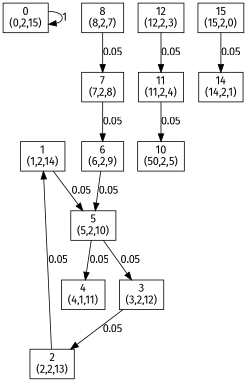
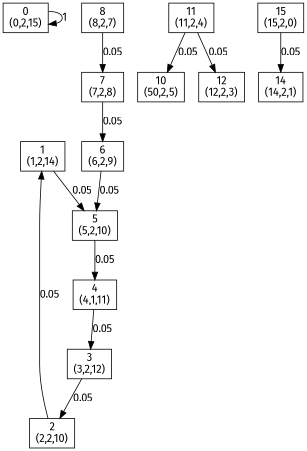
(161, 49) -> (205, 49)
(115, 257) -> (92, 325)
(52, 364) -> (52, 433)
